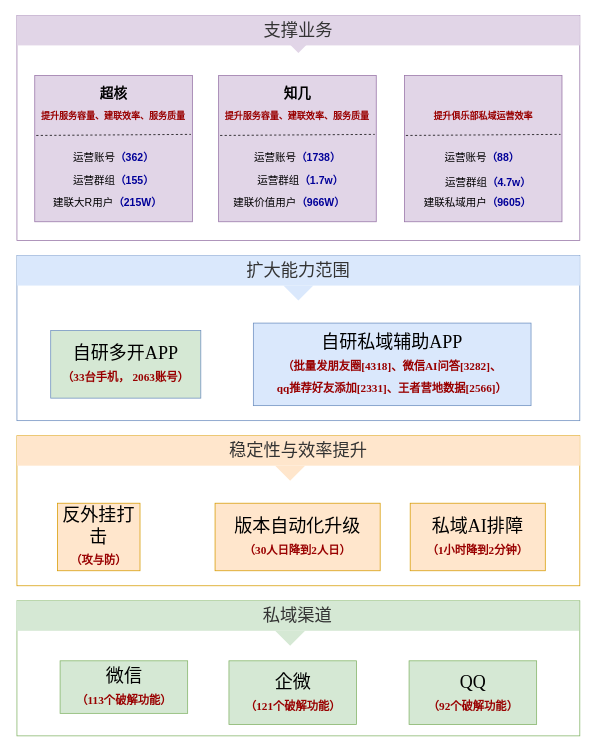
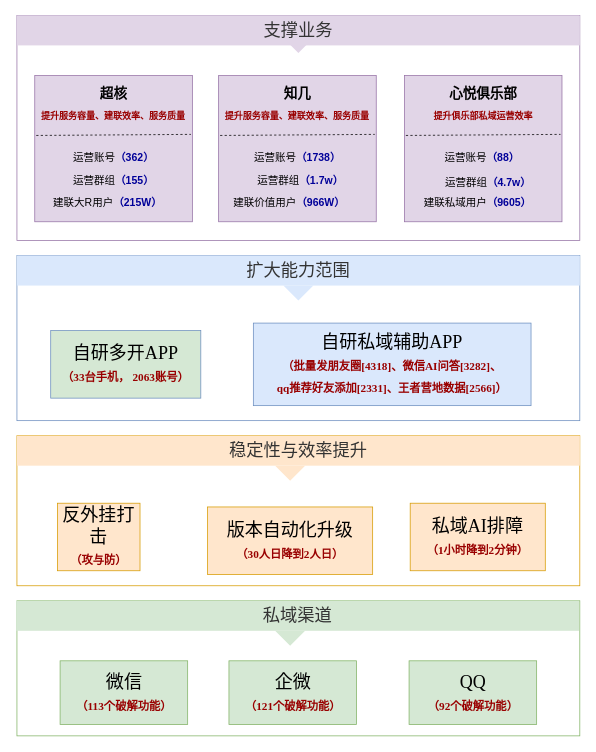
none -> (483, 94)
(297, 537) -> (290, 540)
(124, 687) -> (124, 692)
